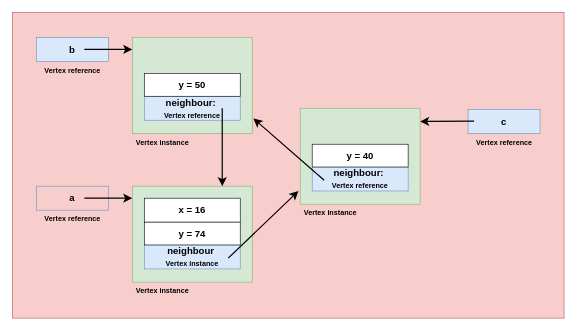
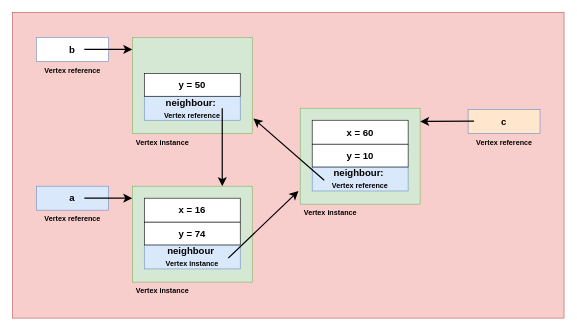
(72, 50) -> (72, 50)
(504, 122) -> (504, 122)
none -> (360, 132)
(360, 156) -> (360, 156)
(72, 198) -> (72, 198)
